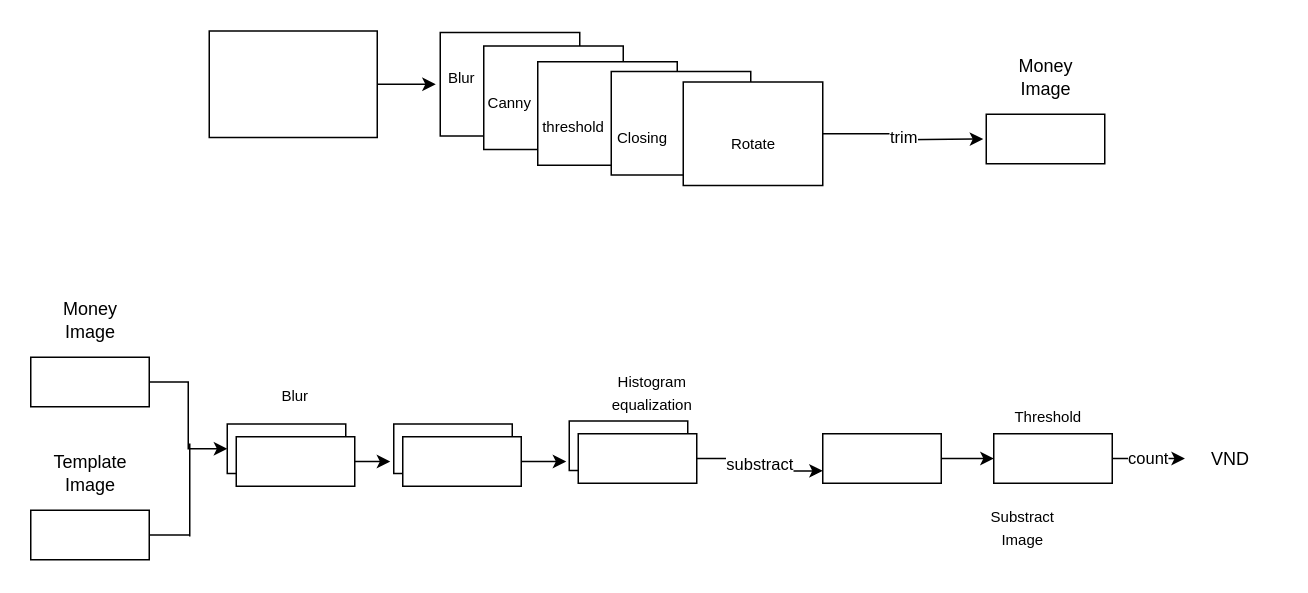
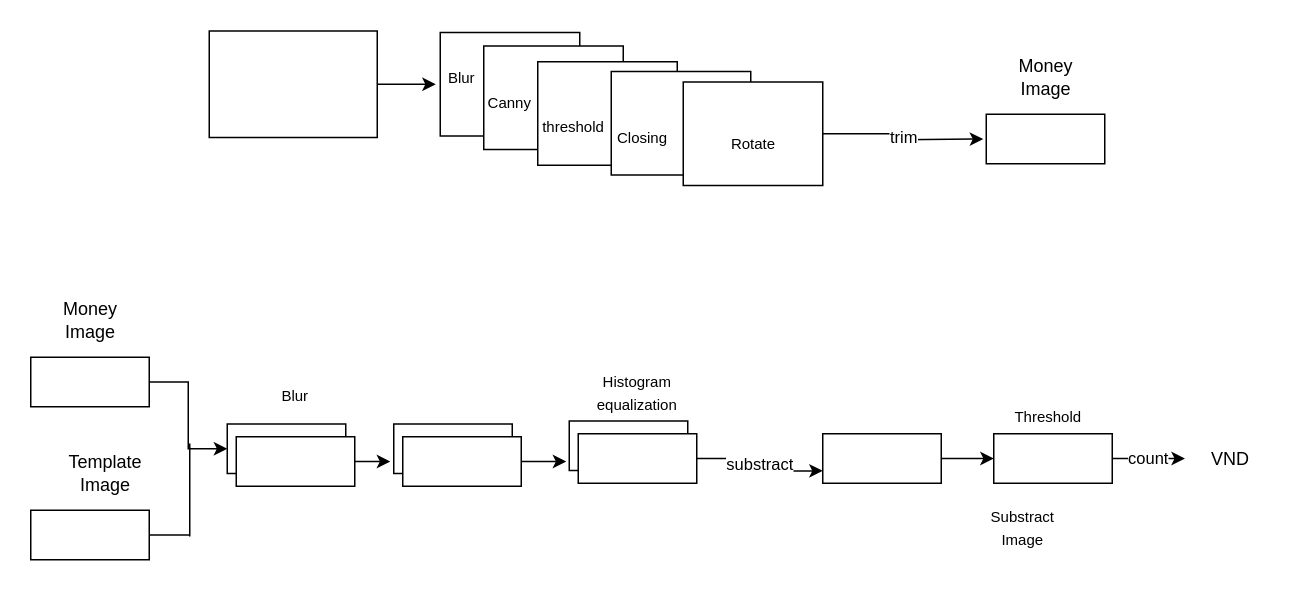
(653, 392) -> (638, 392)
(90, 473) -> (105, 473)
